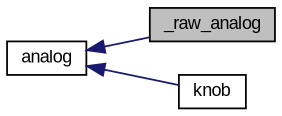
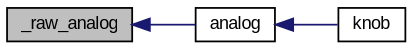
(127, 42) -> (173, 25)
